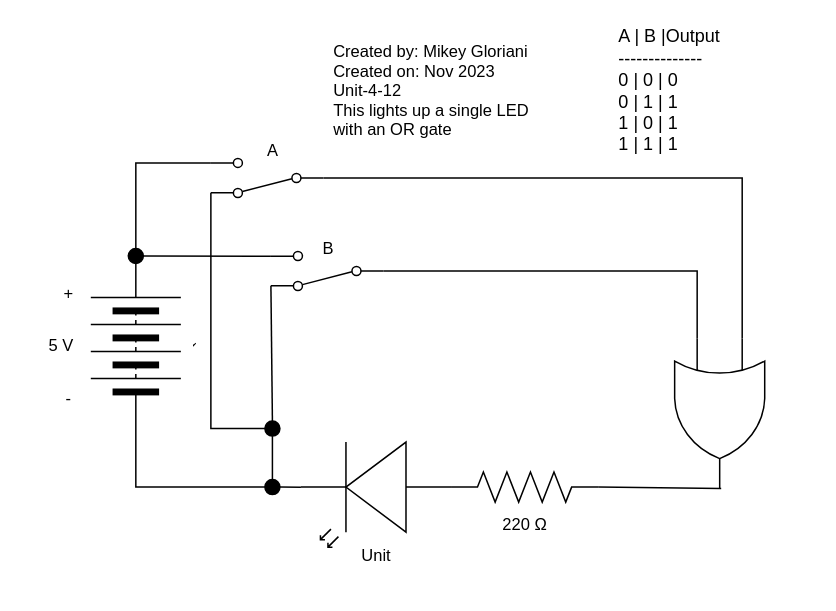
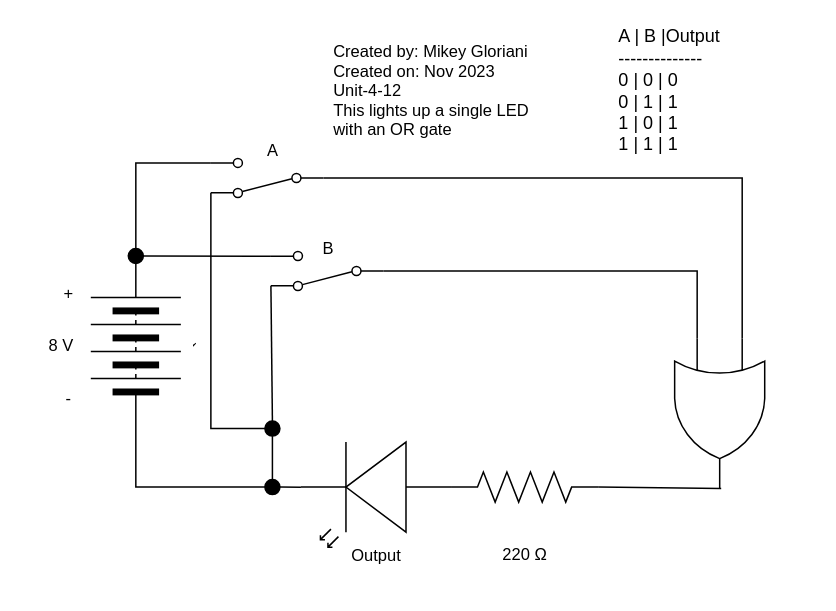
(62, 346) -> (62, 346)
(524, 524) -> (524, 554)
(377, 556) -> (377, 556)
